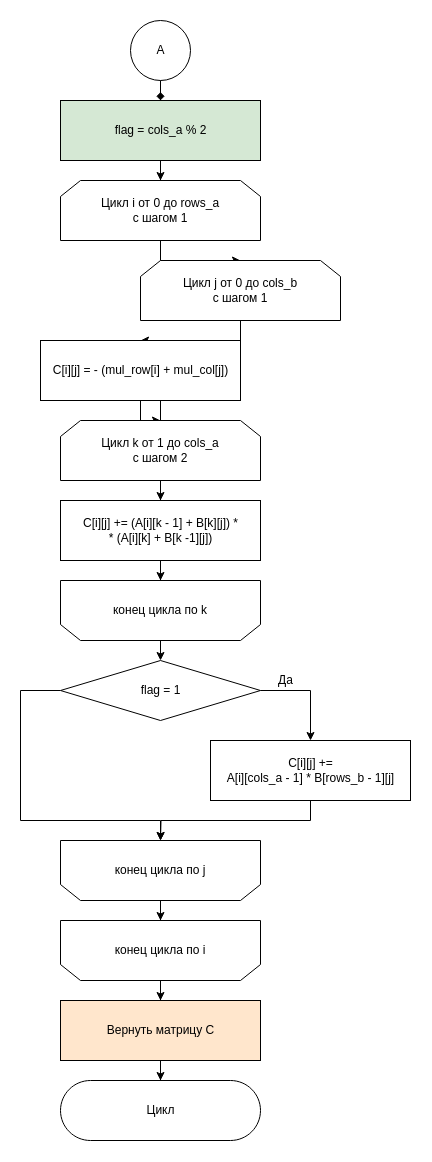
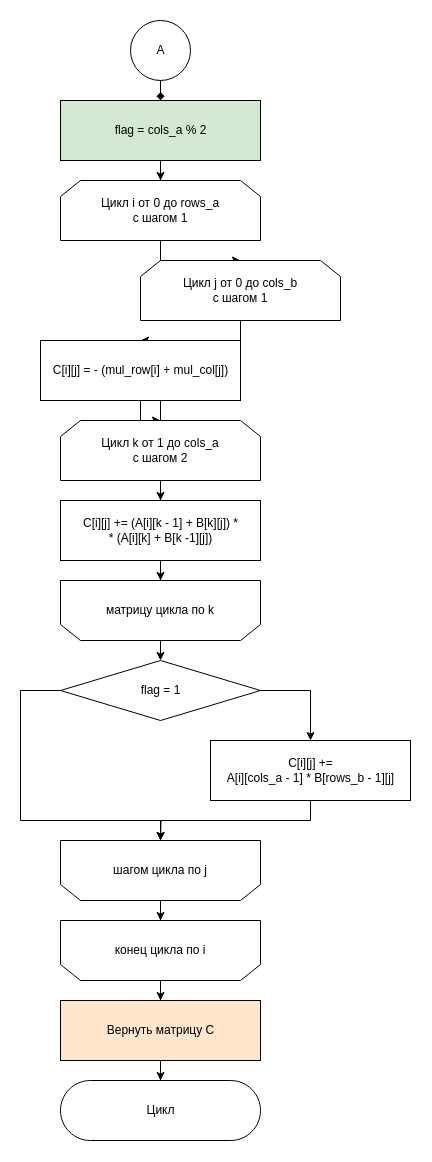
(161, 611) -> (161, 611)
(286, 681) -> none
(161, 871) -> (161, 871)
